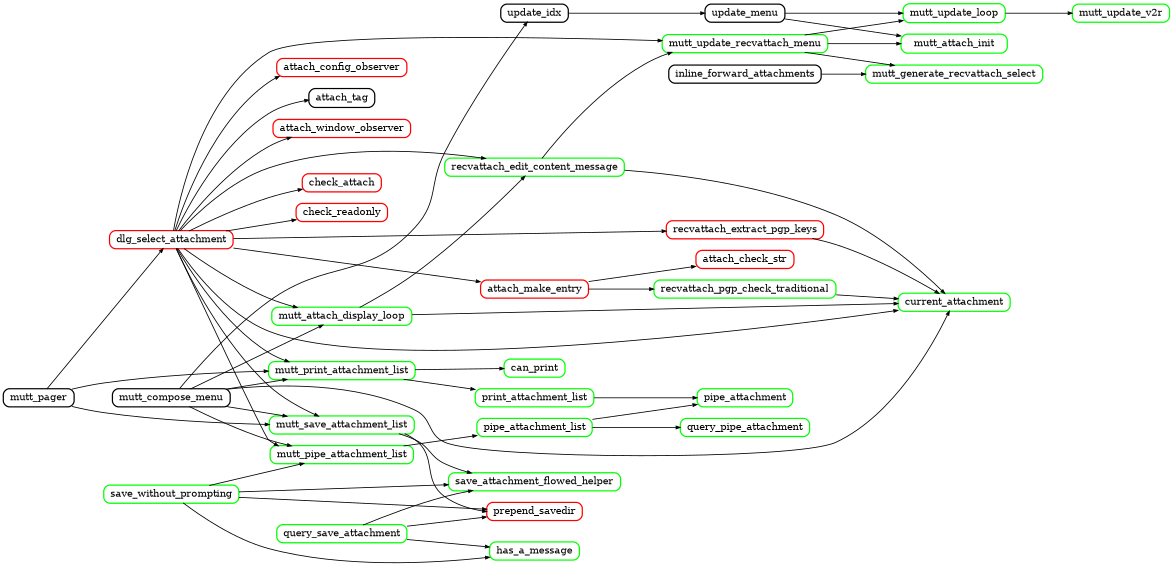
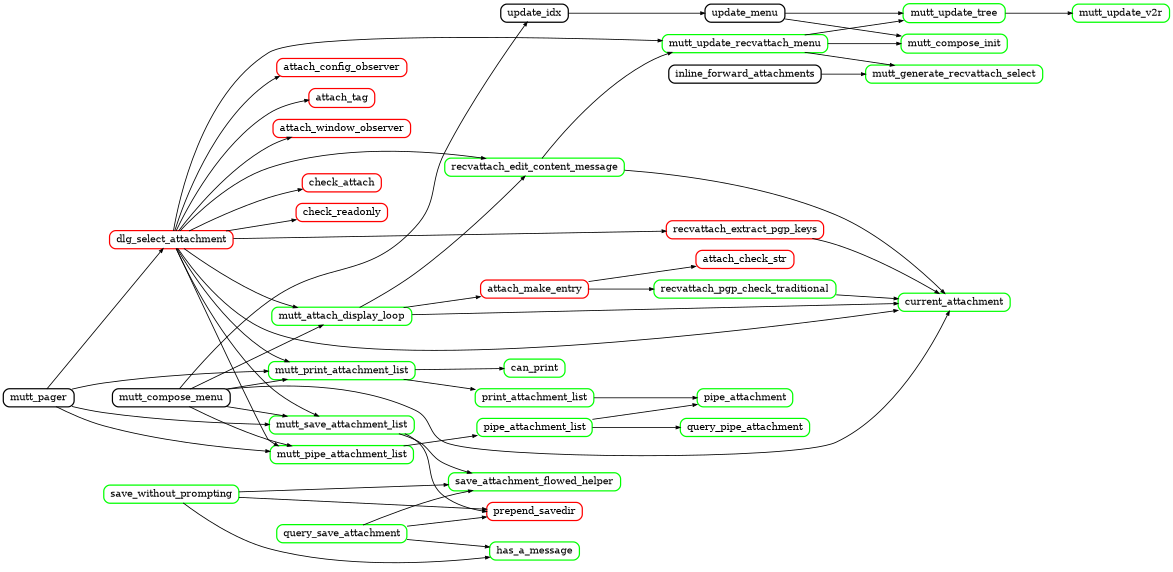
(954, 13) -> (954, 13)
(954, 44) -> (954, 44)
(342, 98) -> (342, 98)
(343, 263) -> (440, 302)
(255, 475) -> (159, 438)
